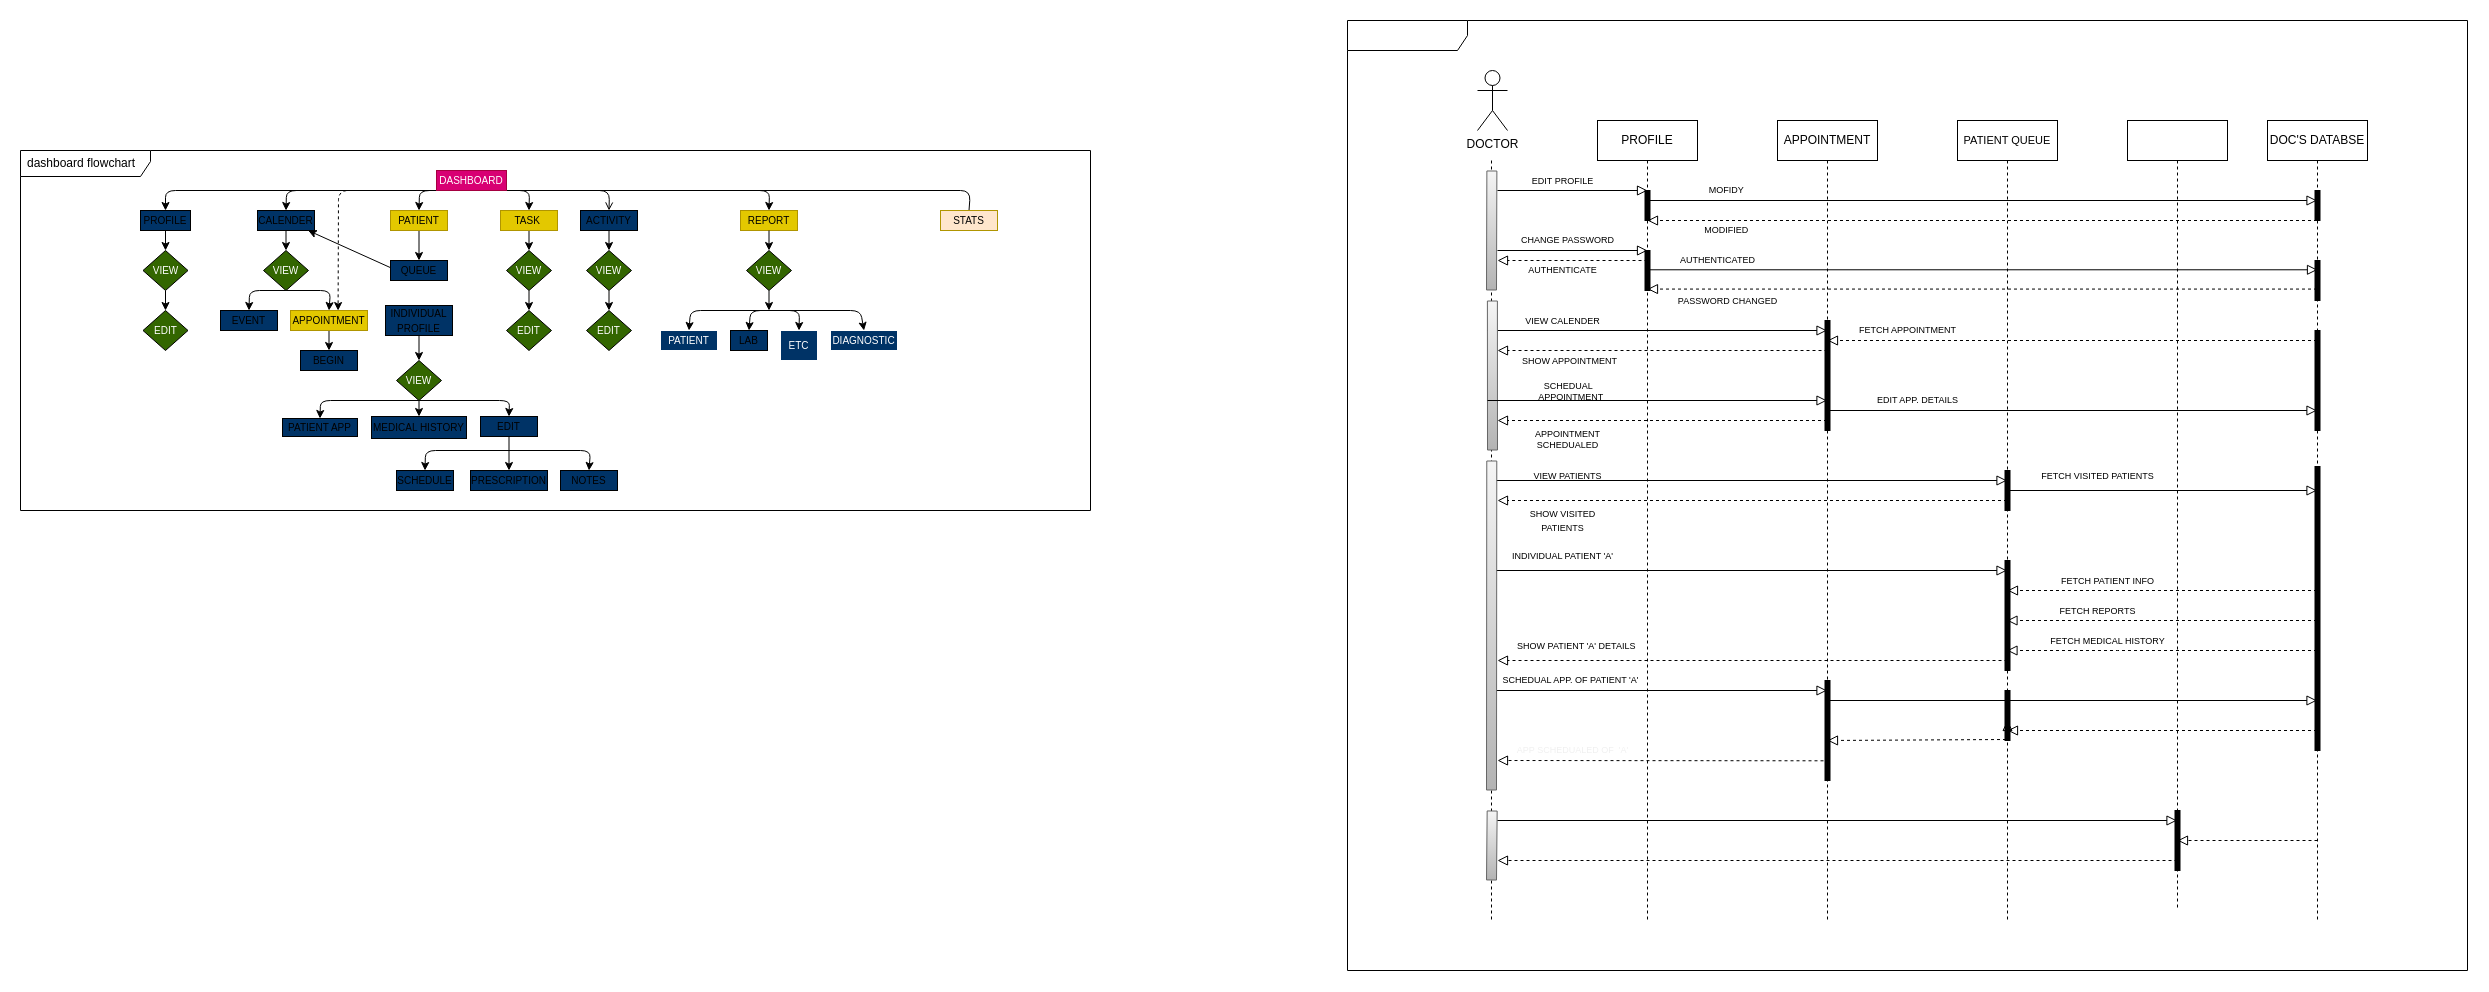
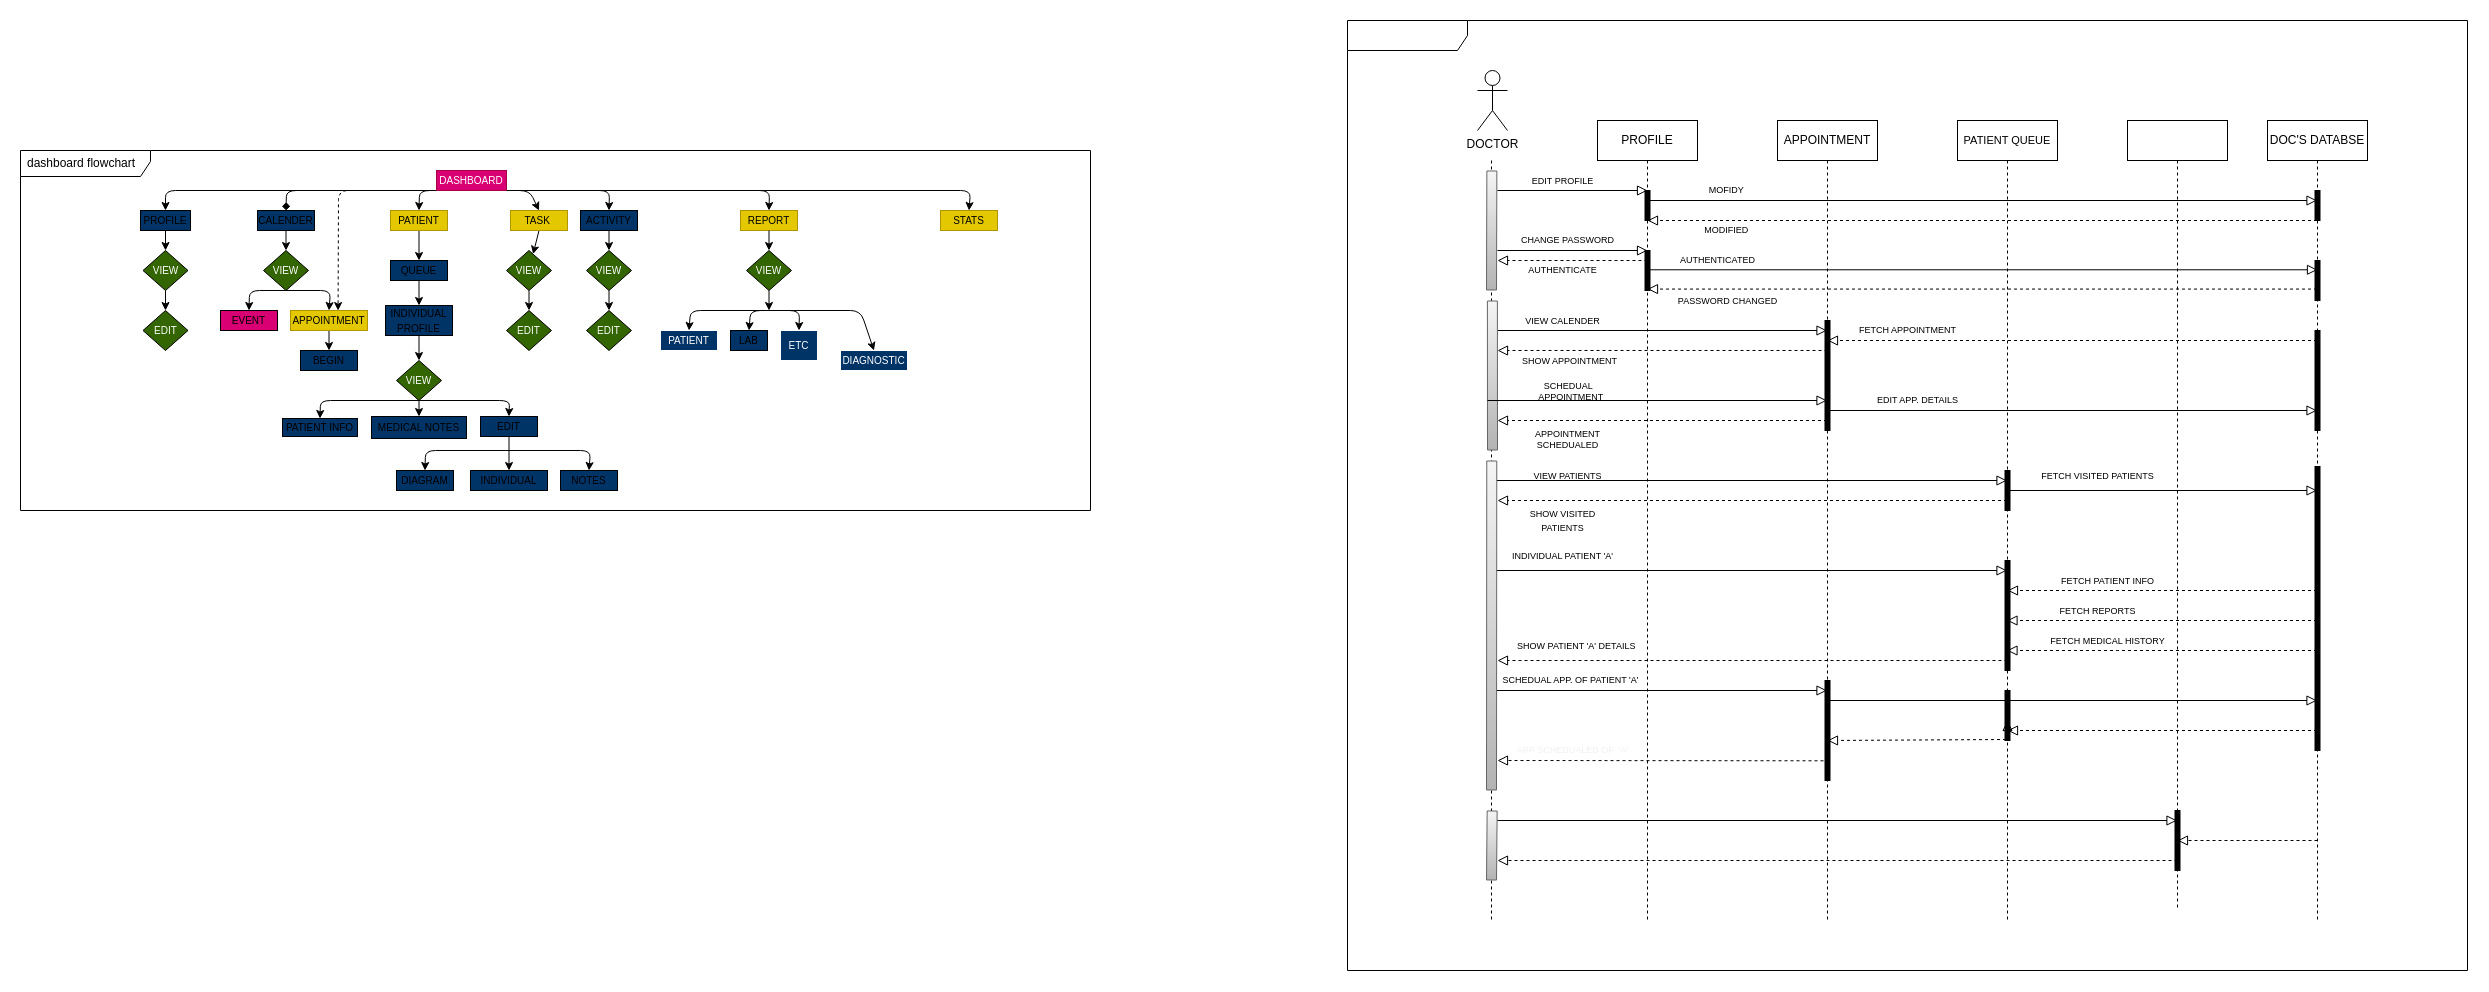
(970, 201) -> (970, 196)
(286, 202) -> (286, 201)
(609, 202) -> (609, 195)
(529, 221) -> (539, 221)
(969, 221) -> (969, 221)
(352, 250) -> (419, 290)
(249, 321) -> (249, 321)
(864, 341) -> (874, 361)
(320, 428) -> (320, 428)
(419, 428) -> (419, 428)
(425, 481) -> (425, 481)
(509, 481) -> (509, 481)
